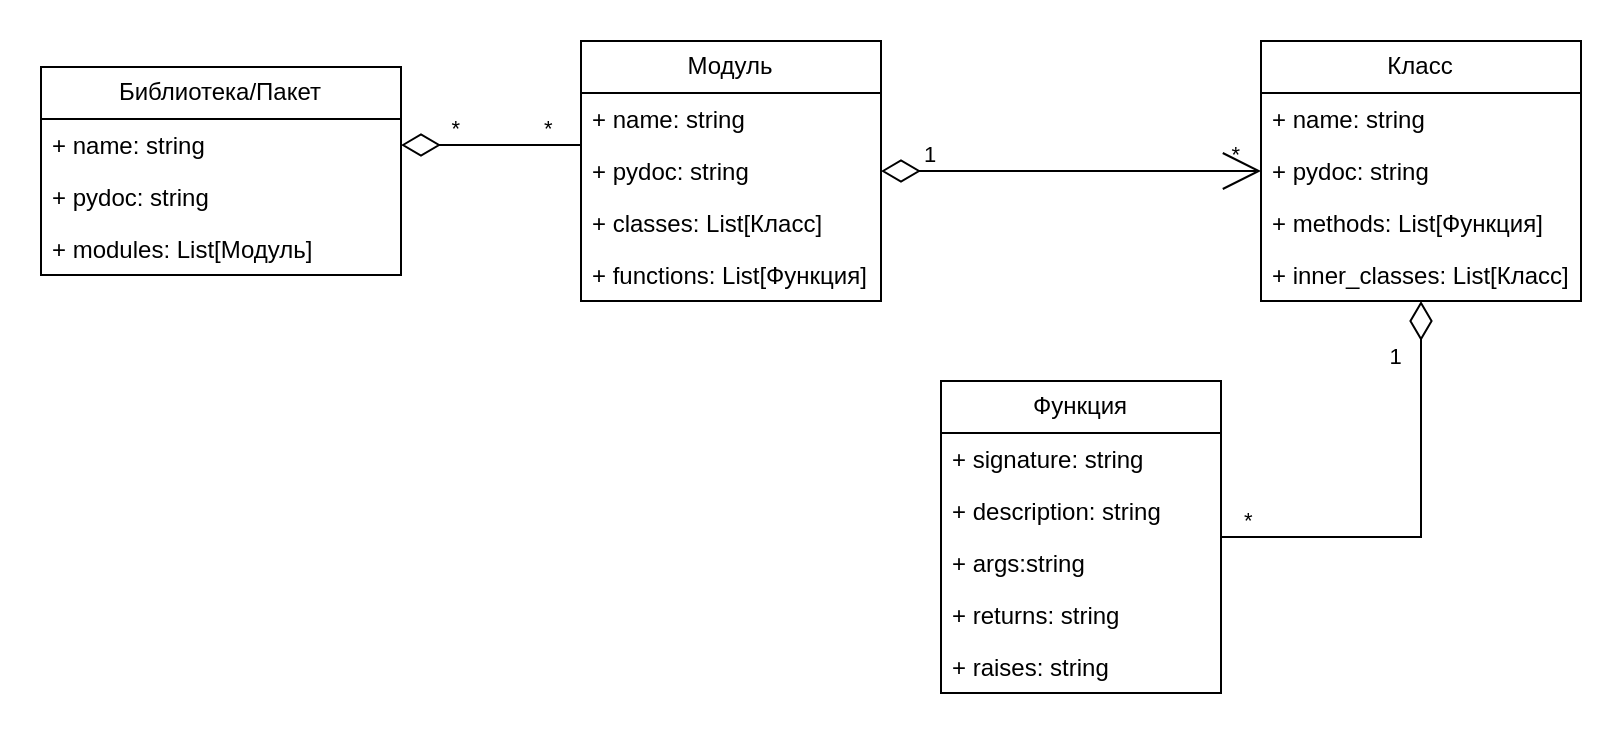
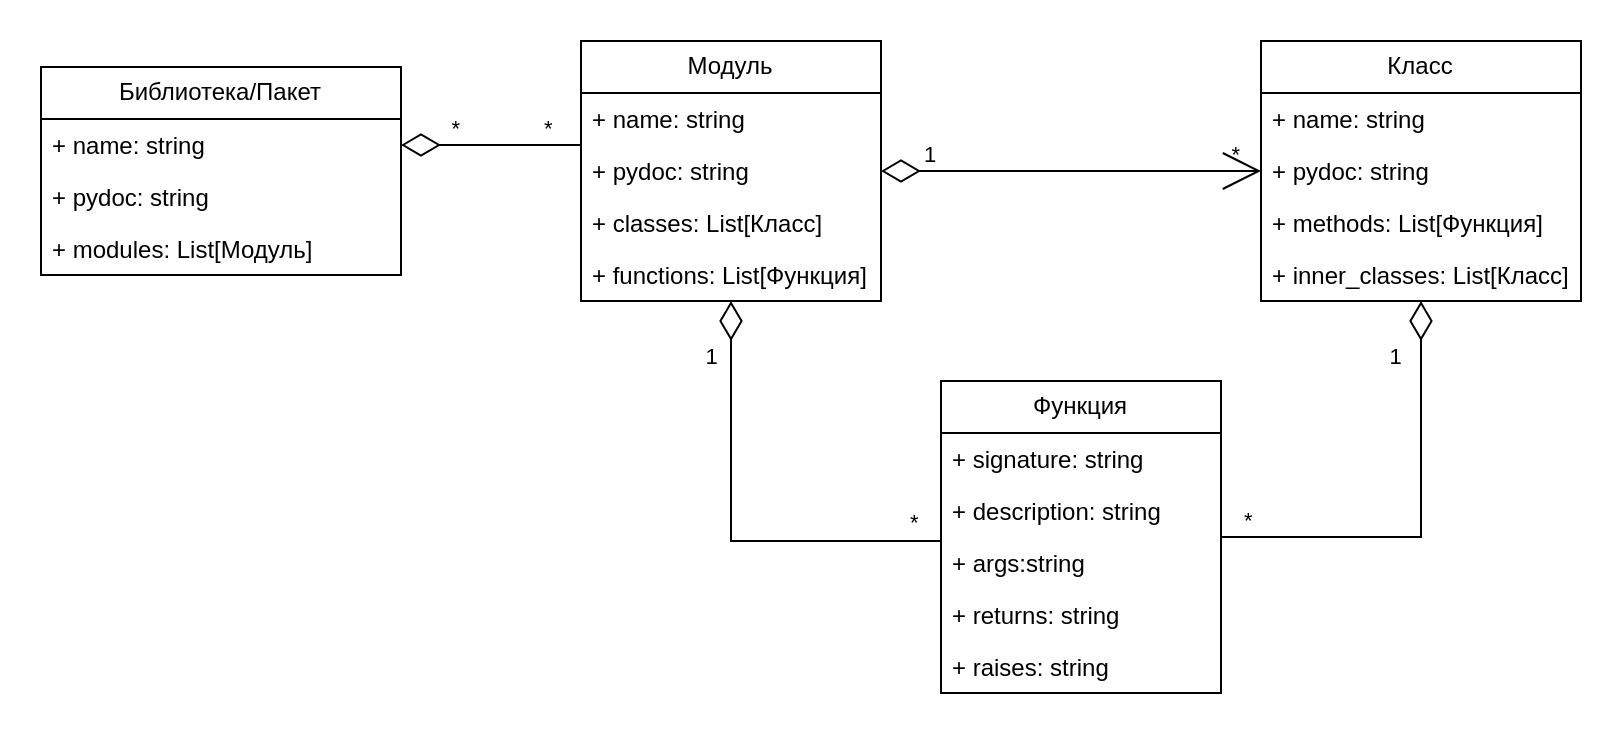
none -> (735, 541)
